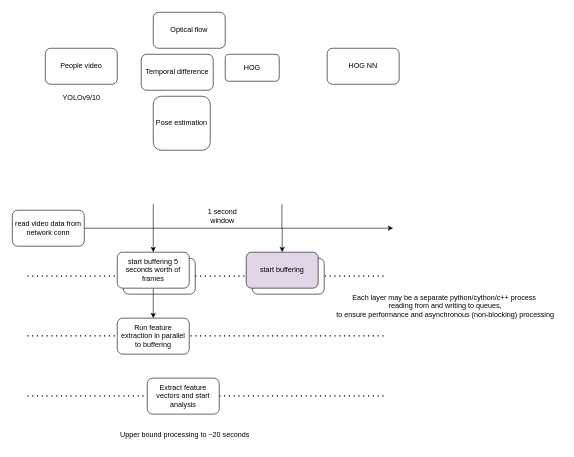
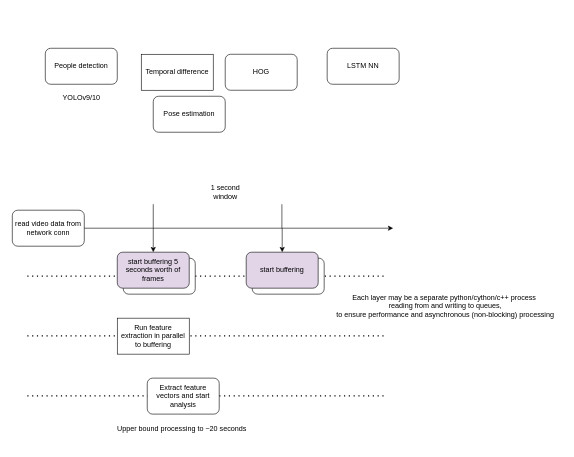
(189, 30) -> none
(81, 66) -> (81, 66)
(363, 66) -> (363, 66)
(252, 68) -> (261, 72)
(177, 72) -> (177, 72)
(182, 123) -> (189, 114)
(222, 216) -> (225, 192)
(153, 270) -> (153, 270)
(153, 312) -> none
(153, 336) -> (153, 336)
(186, 438) -> (183, 432)
